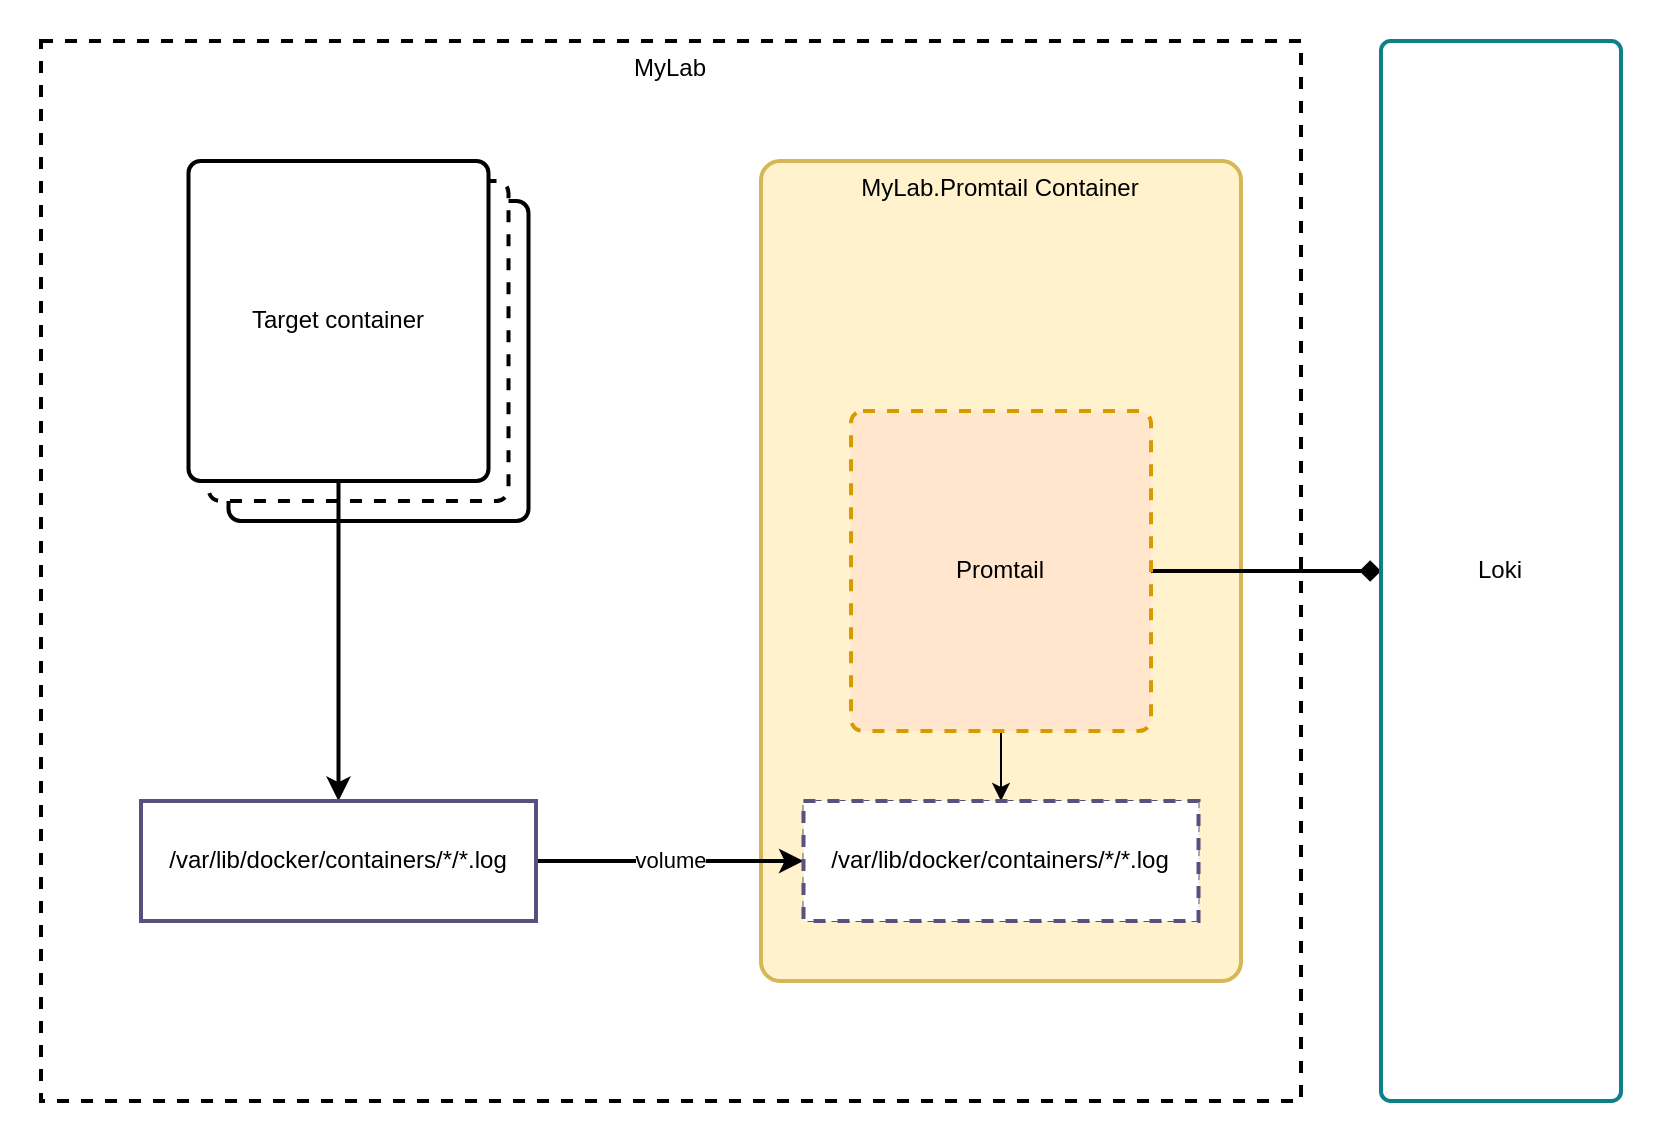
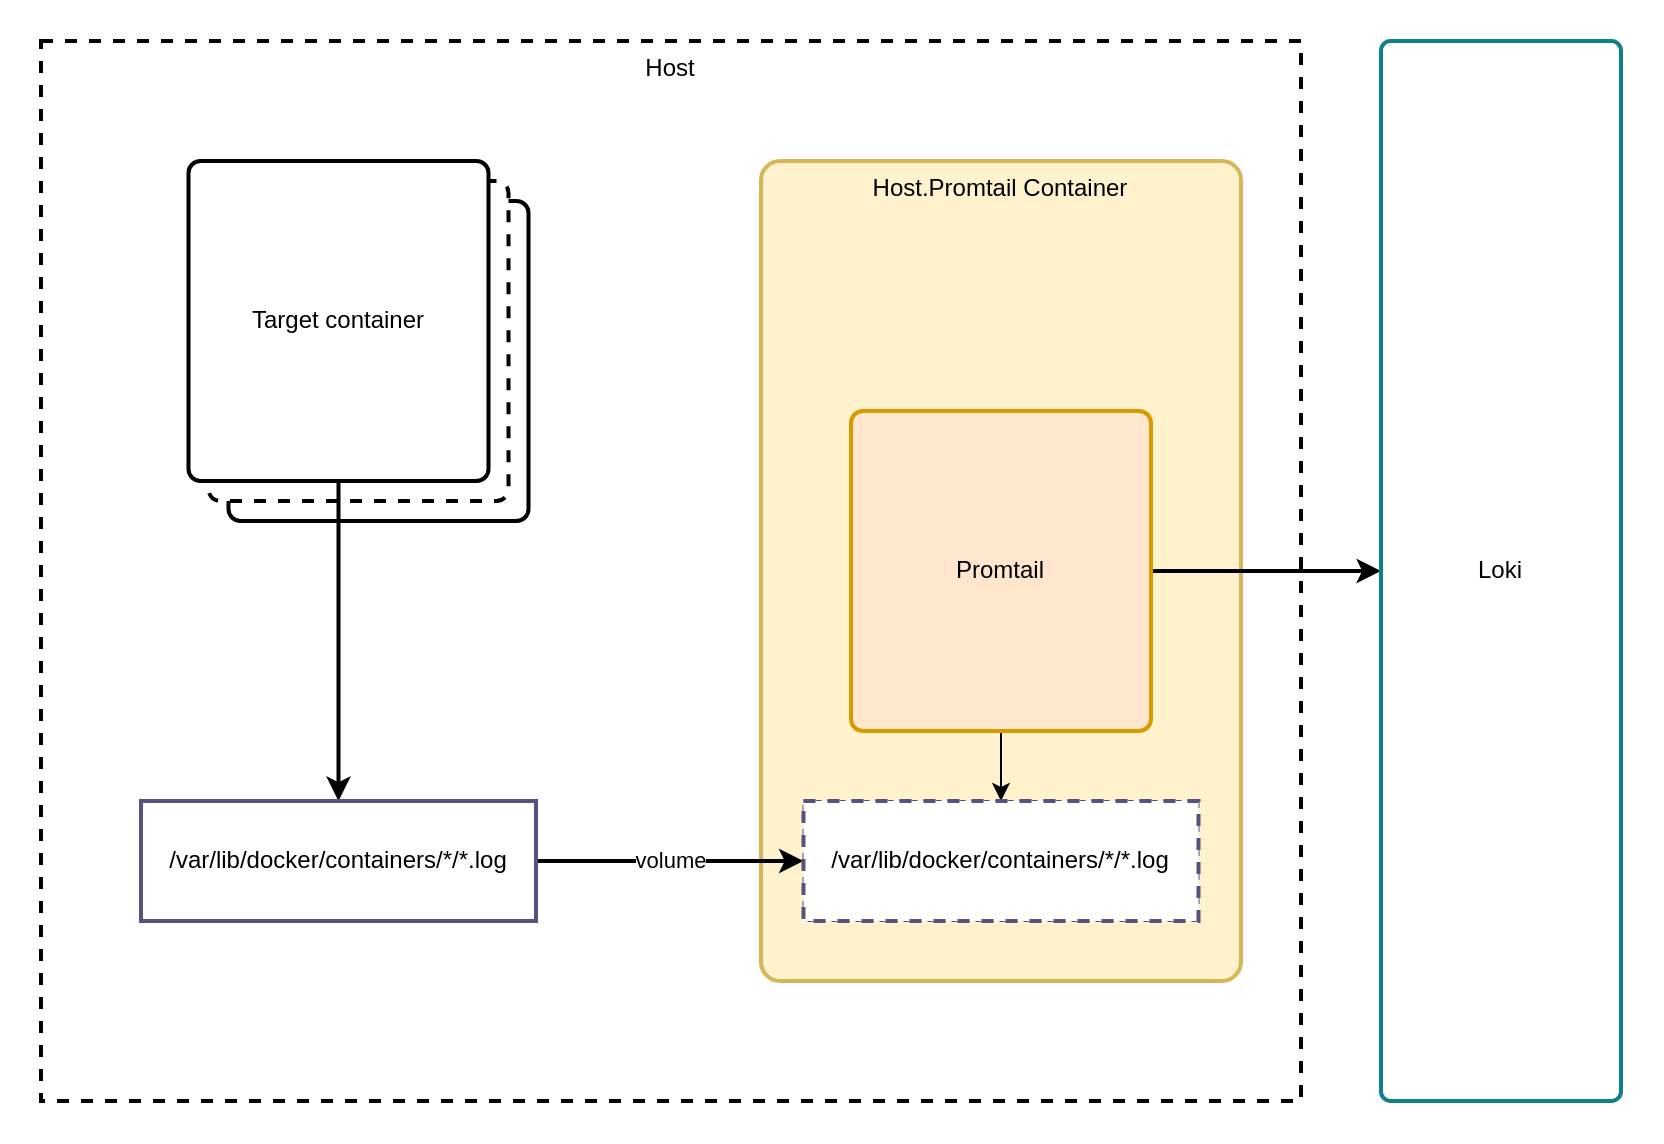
(671, 69) -> (671, 69)
(1001, 189) -> (1001, 189)
(1001, 571) -> (1001, 571)
(1360, 571) -> (1361, 571)
